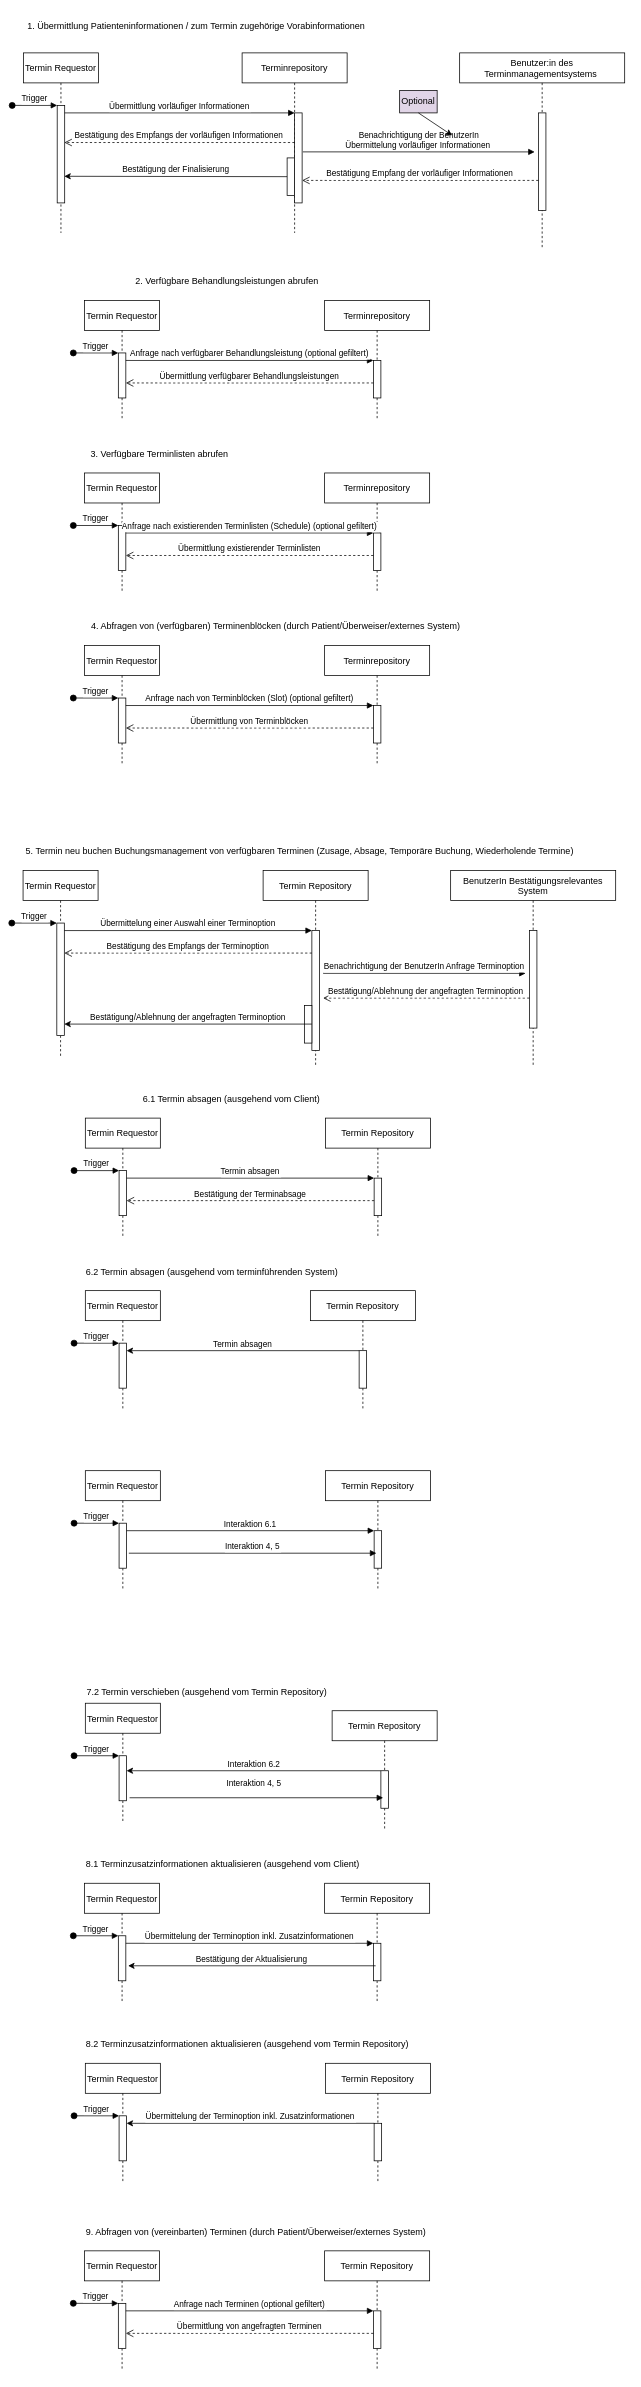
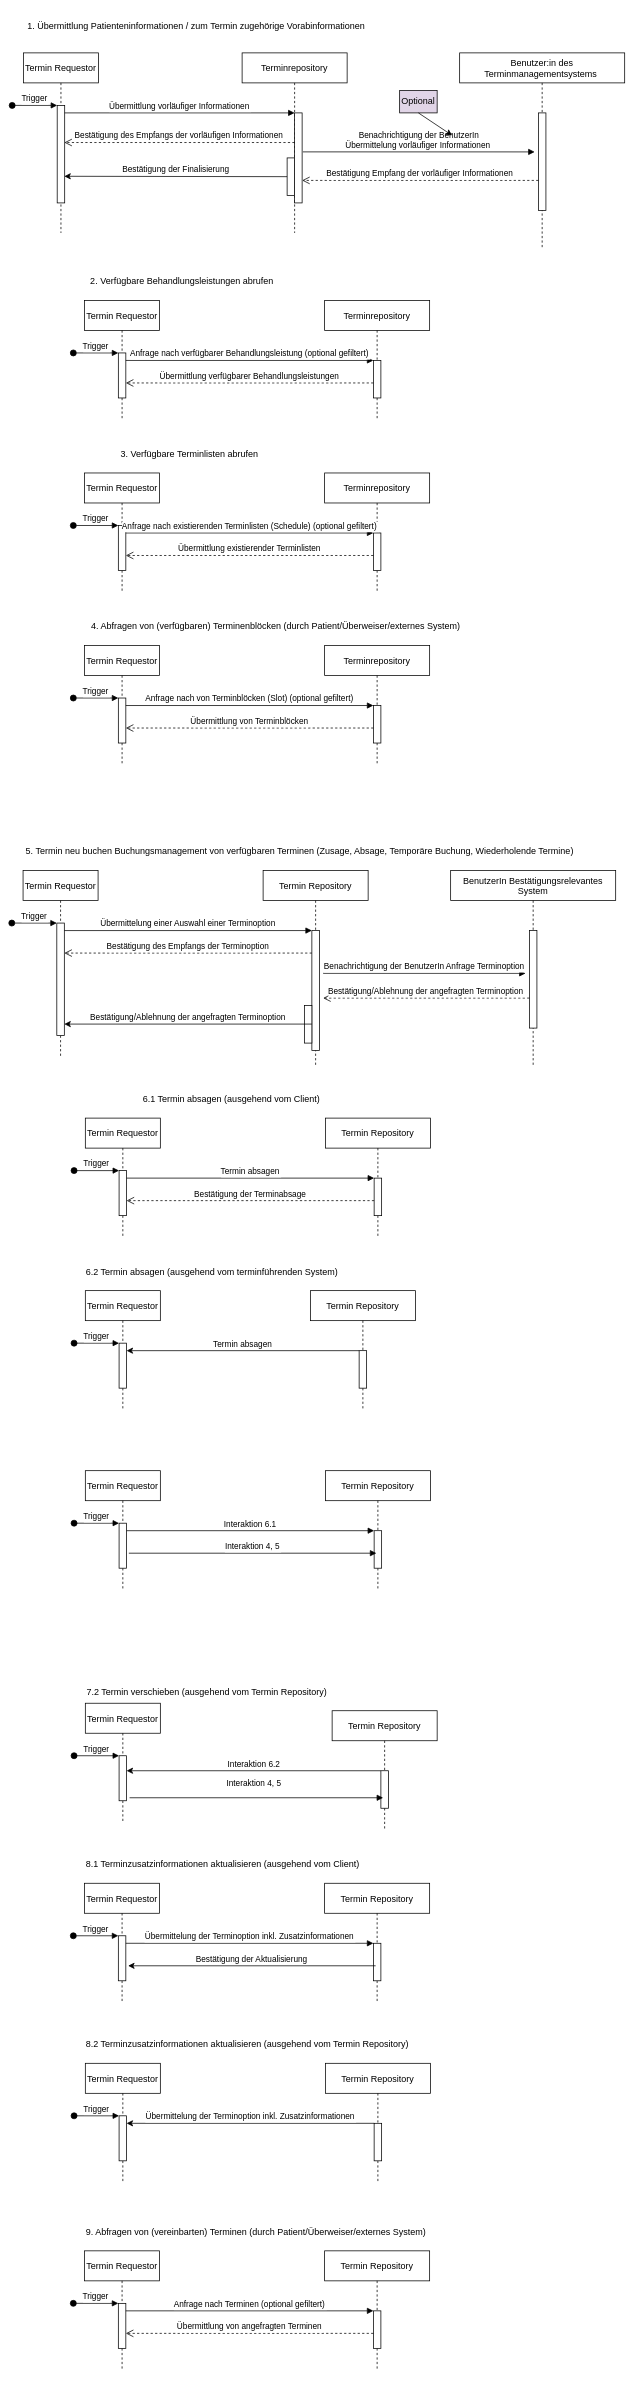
(227, 282) -> (182, 282)
(159, 454) -> (189, 454)
